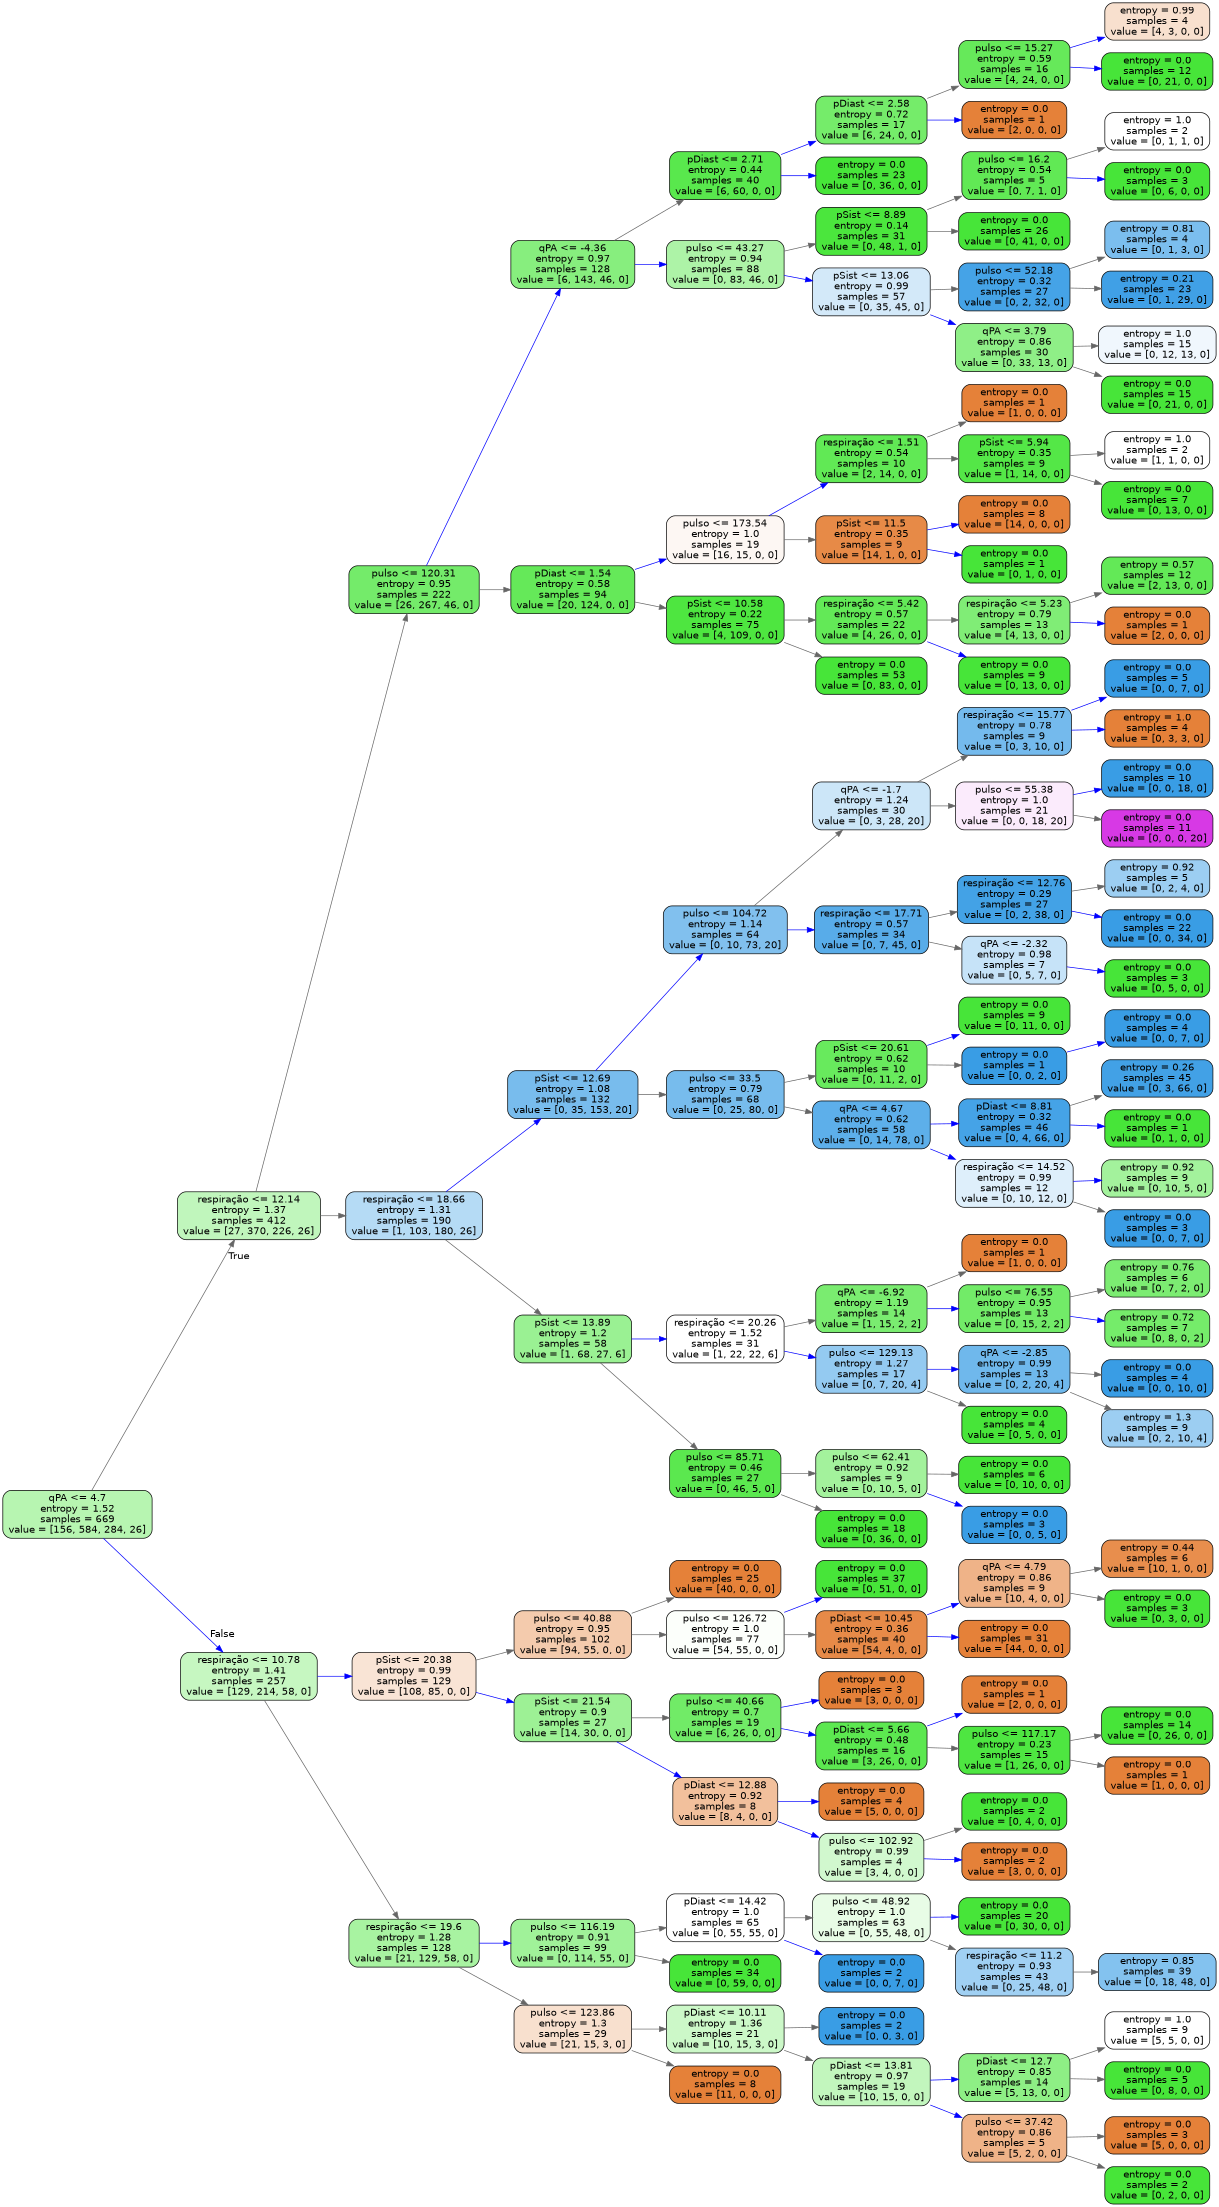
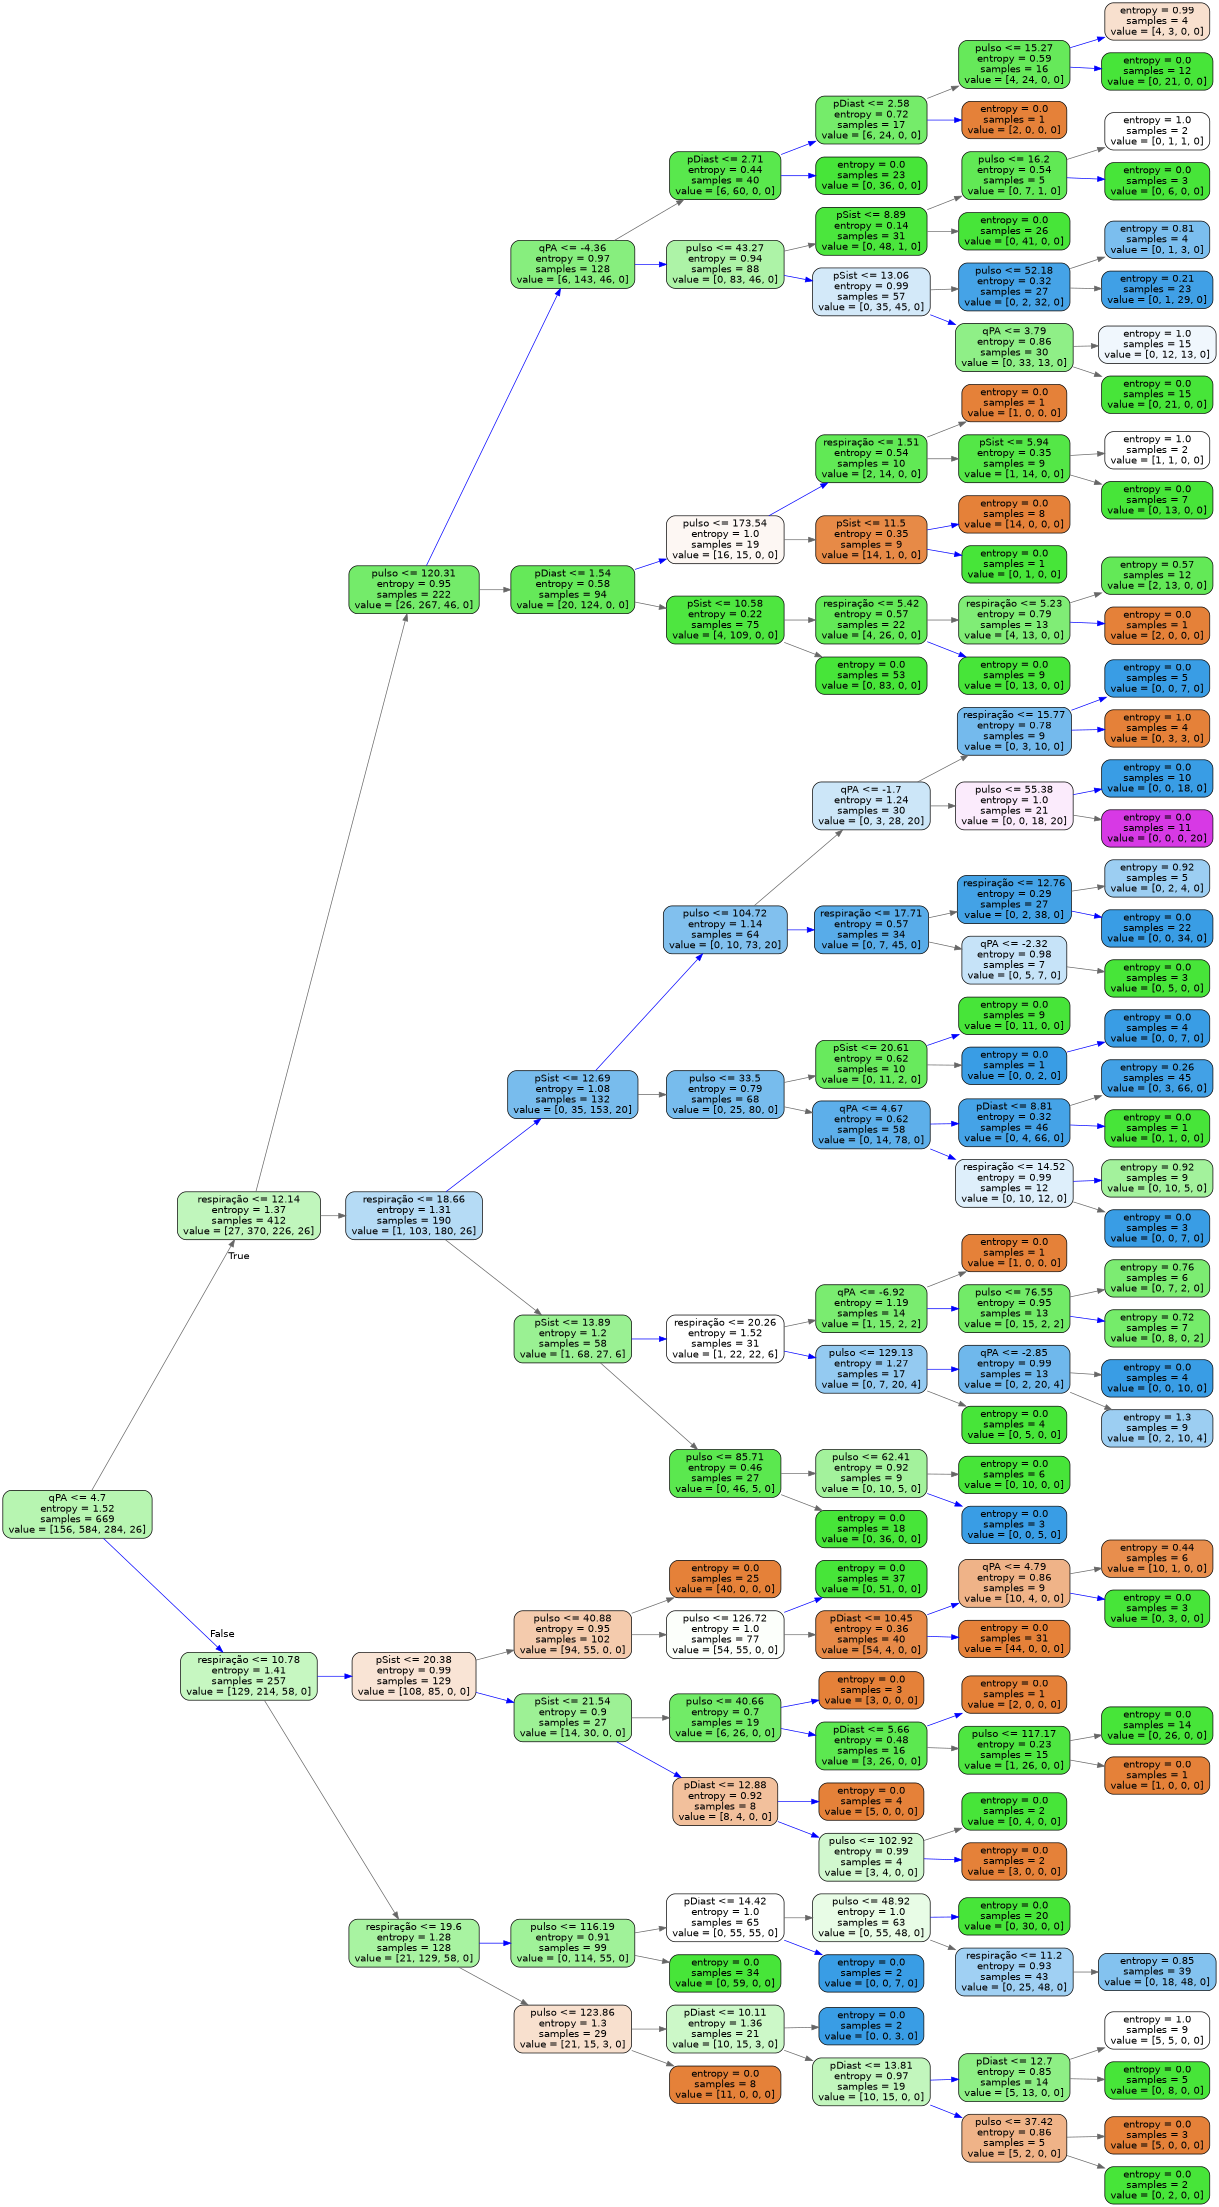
(1082, 969) -> (1082, 969)
(1084, 1596) -> (1084, 1596)
